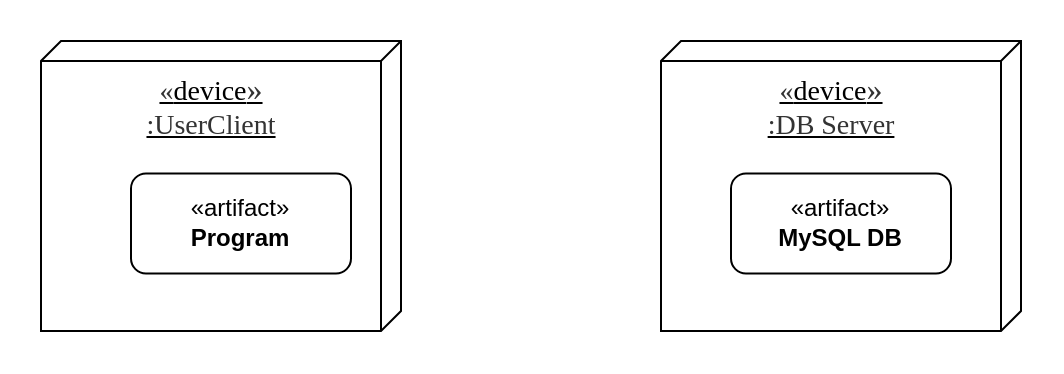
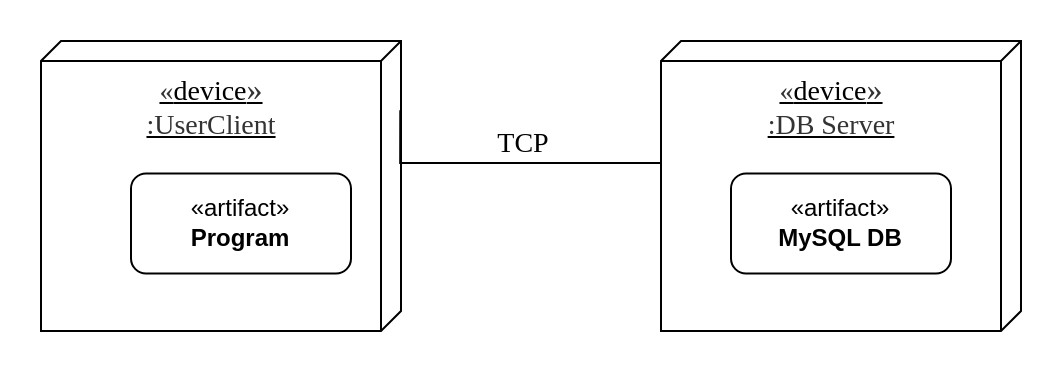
none -> (505, 163)
